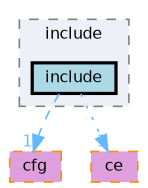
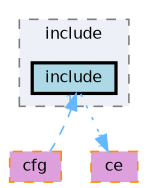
(47, 116) -> (62, 131)
